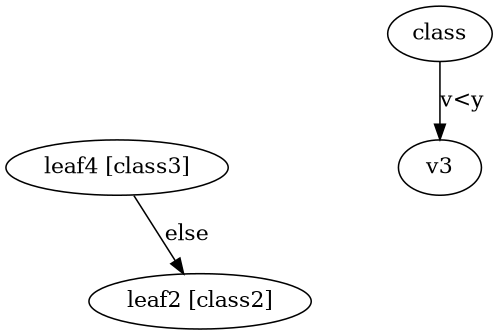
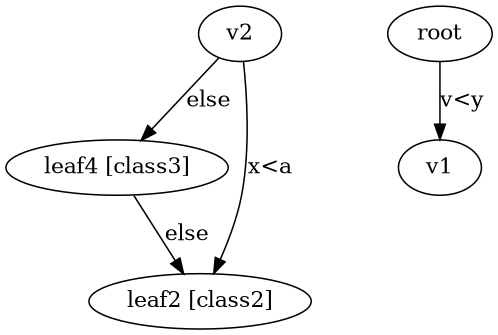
none -> (240, 34)
(440, 34) -> (440, 34)
(440, 168) -> (440, 168)
